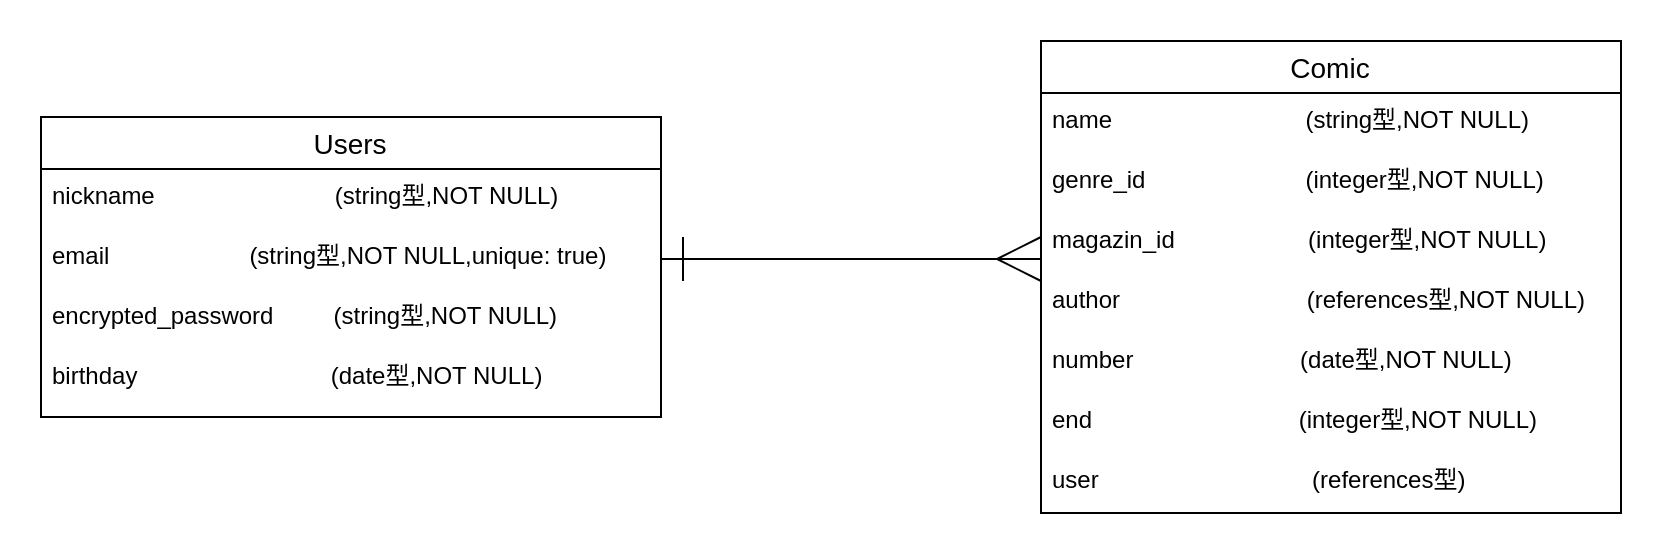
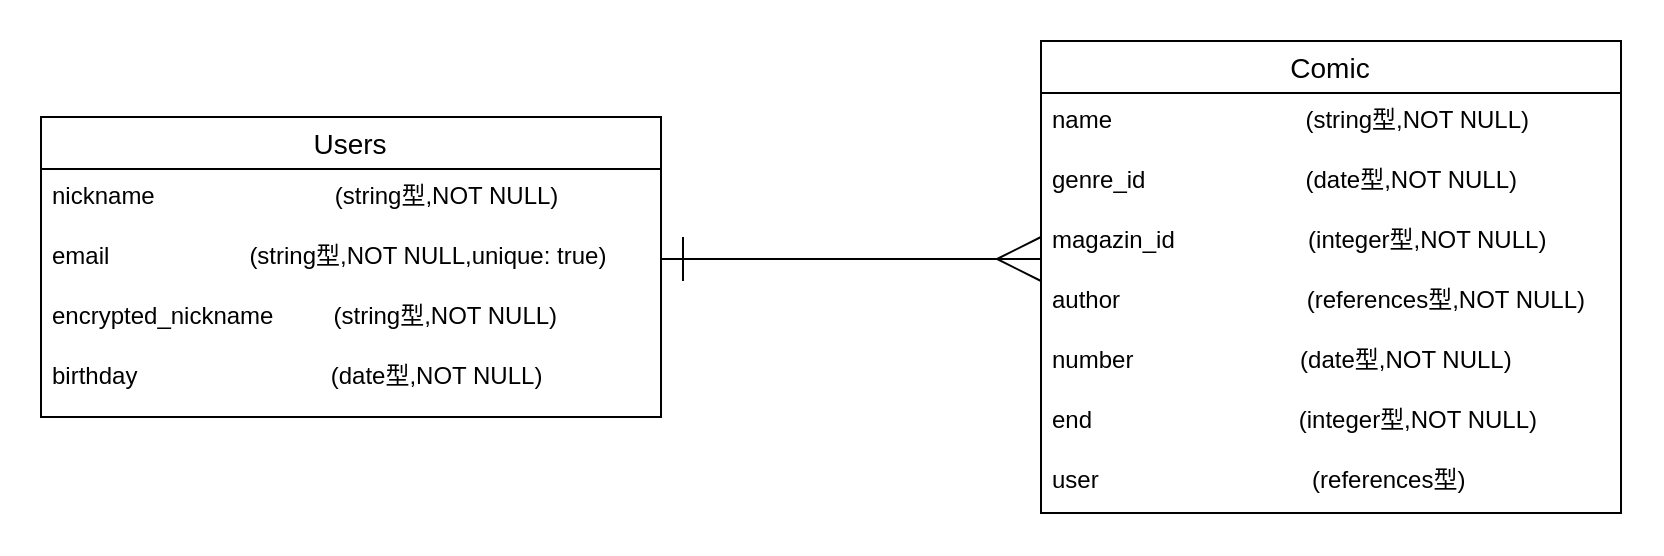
(1350, 180) -> (1333, 180)
(338, 316) -> (335, 316)
